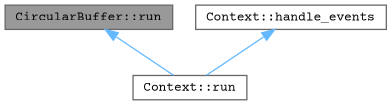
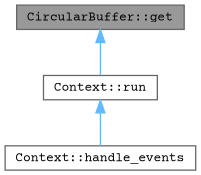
(89, 17) -> (100, 17)
(235, 56) -> (100, 129)
